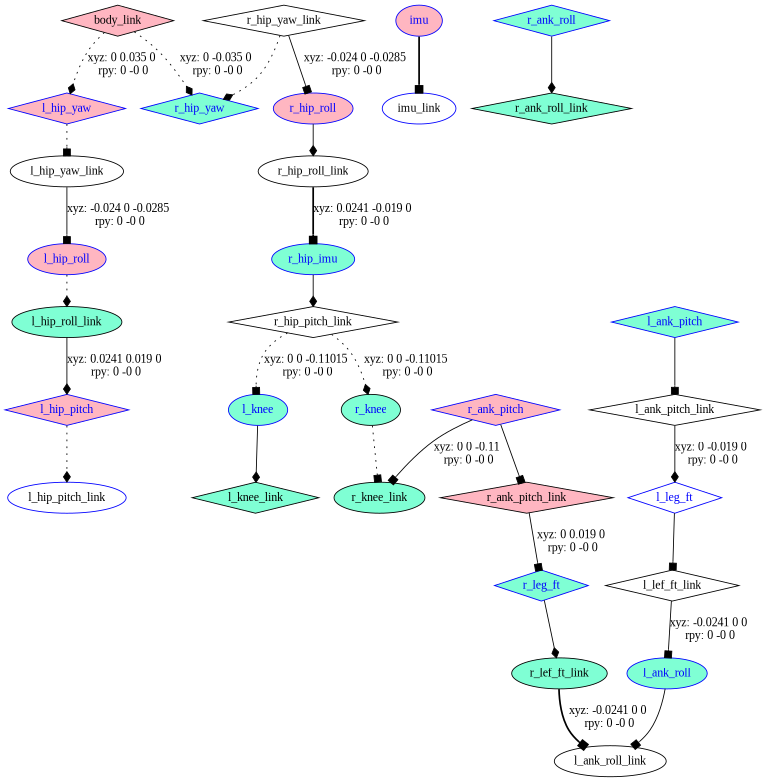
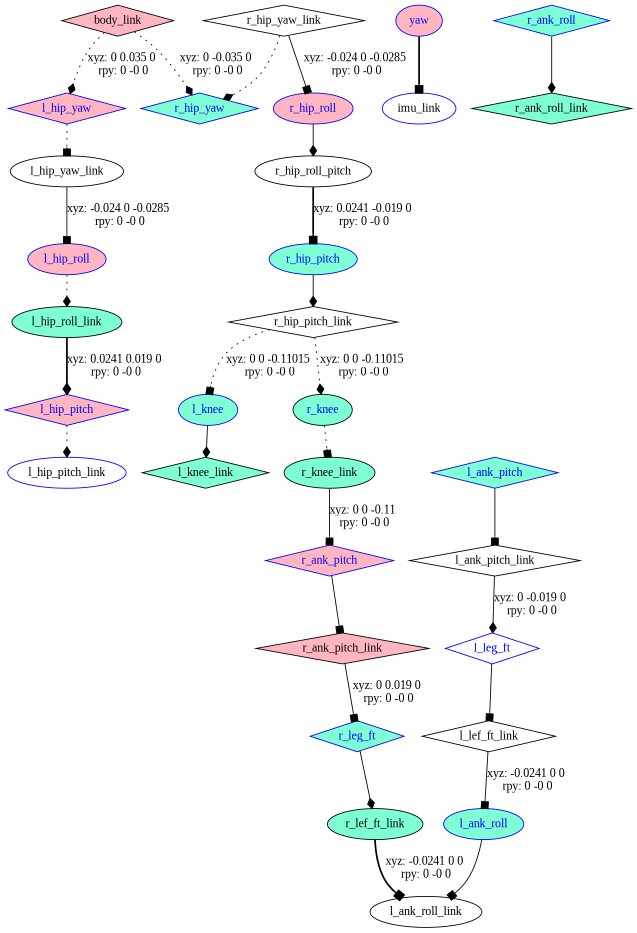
(419, 21) -> (419, 21)
(313, 171) -> (313, 171)
(313, 259) -> (313, 259)
(67, 361) -> (67, 361)
(431, 443) -> (330, 512)
